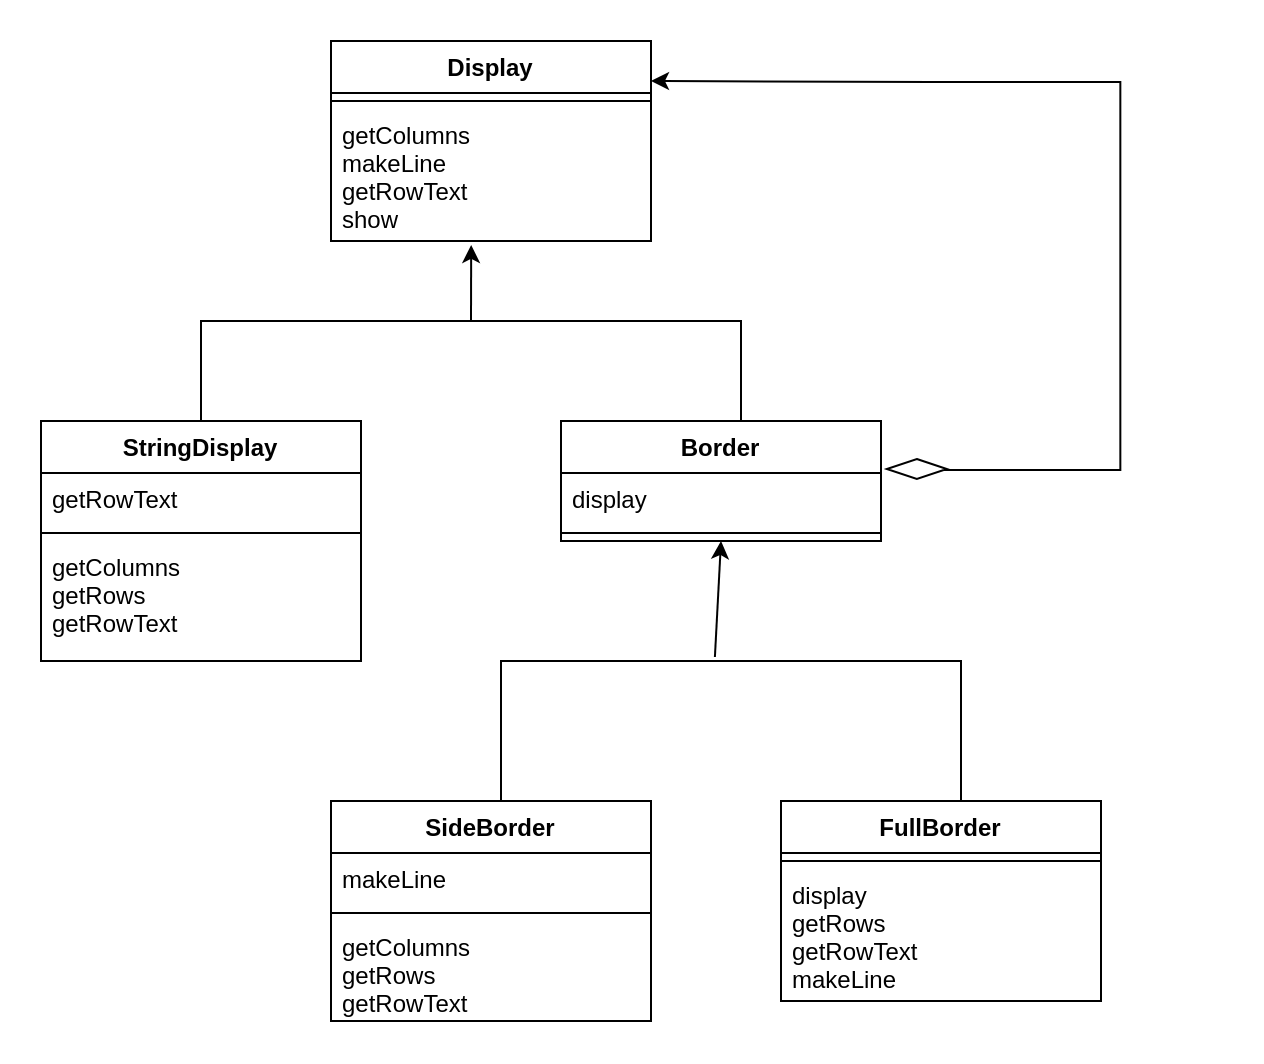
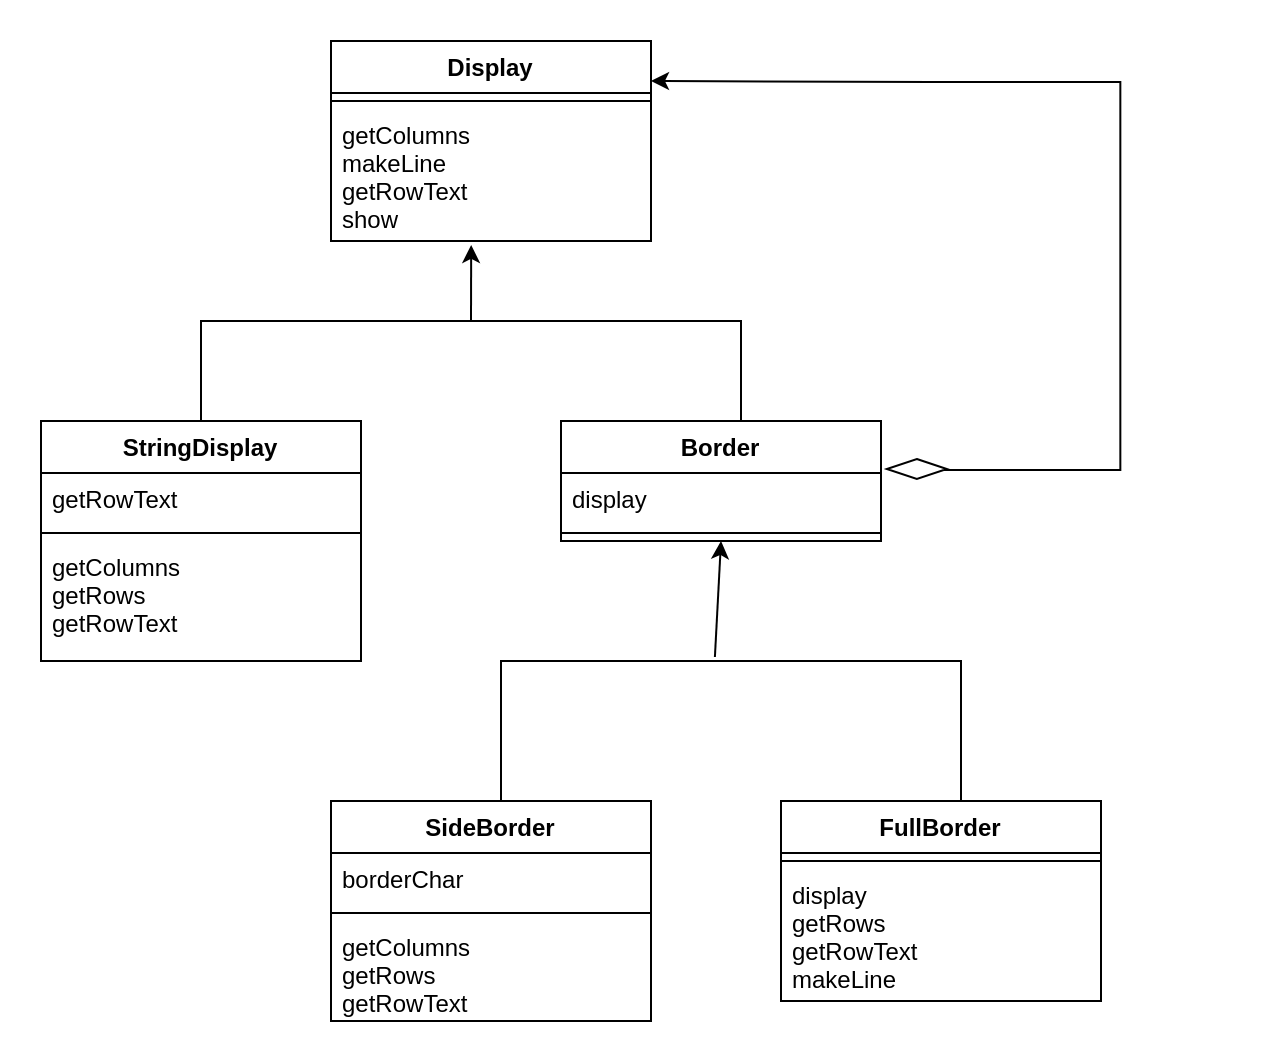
(393, 880) -> (409, 880)
